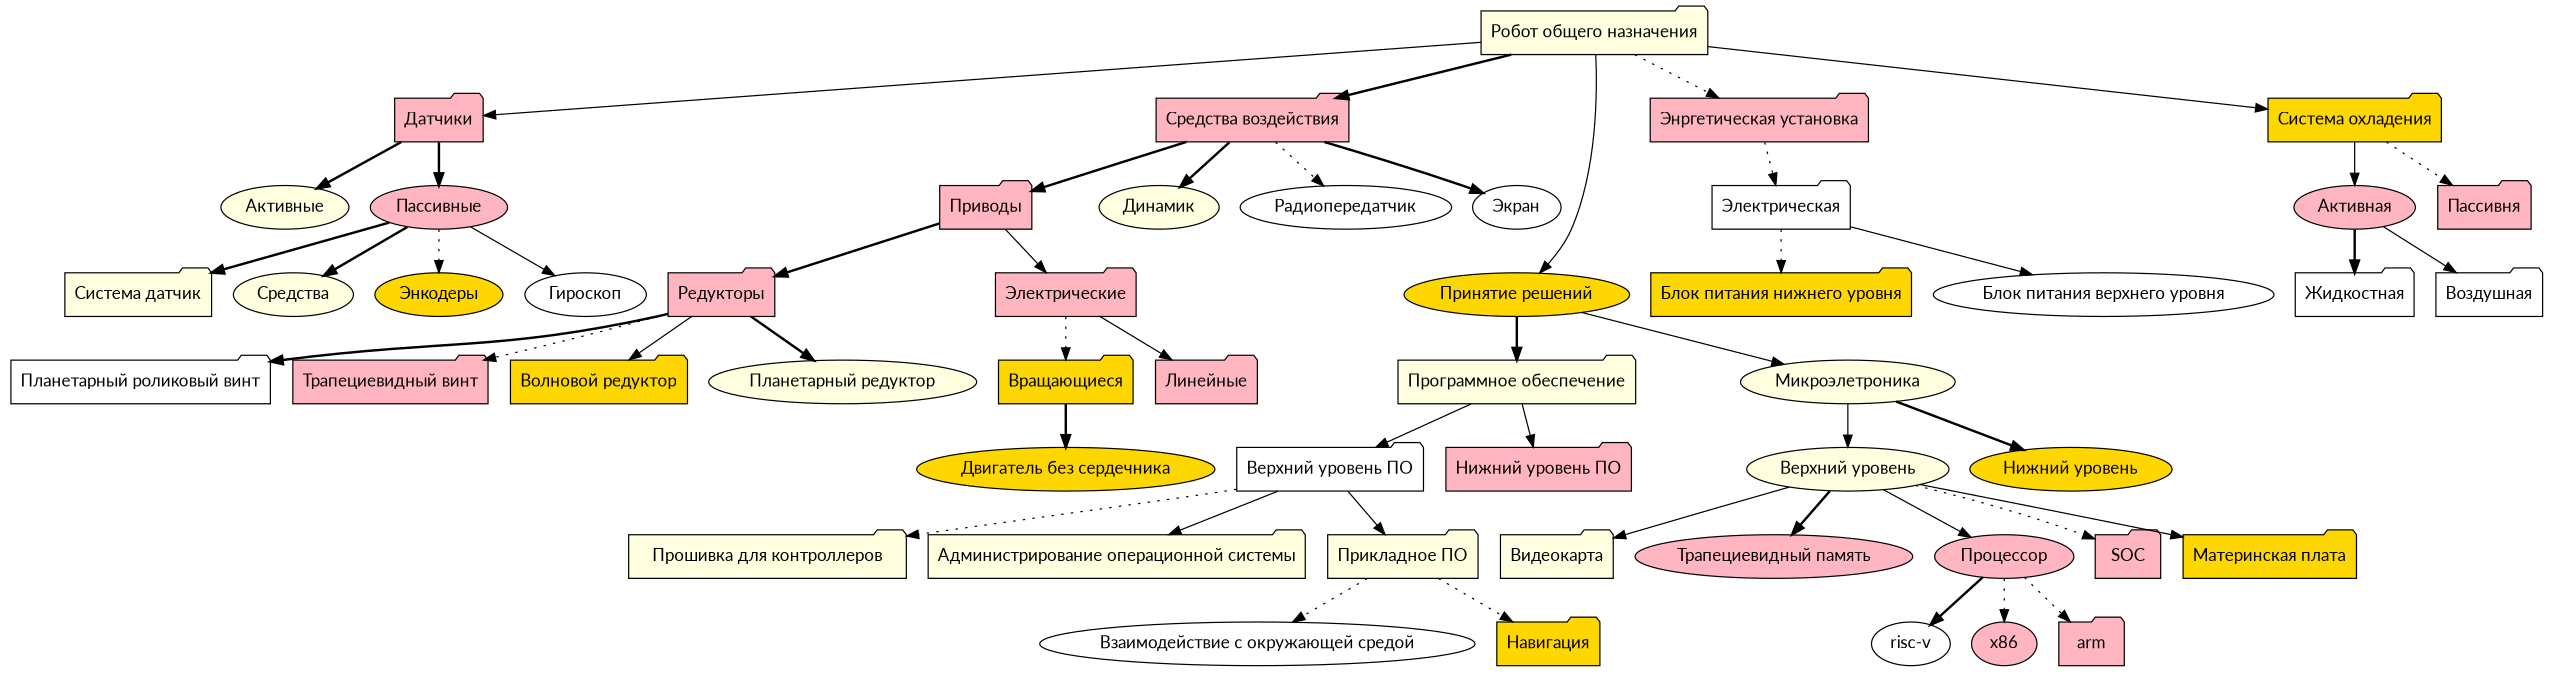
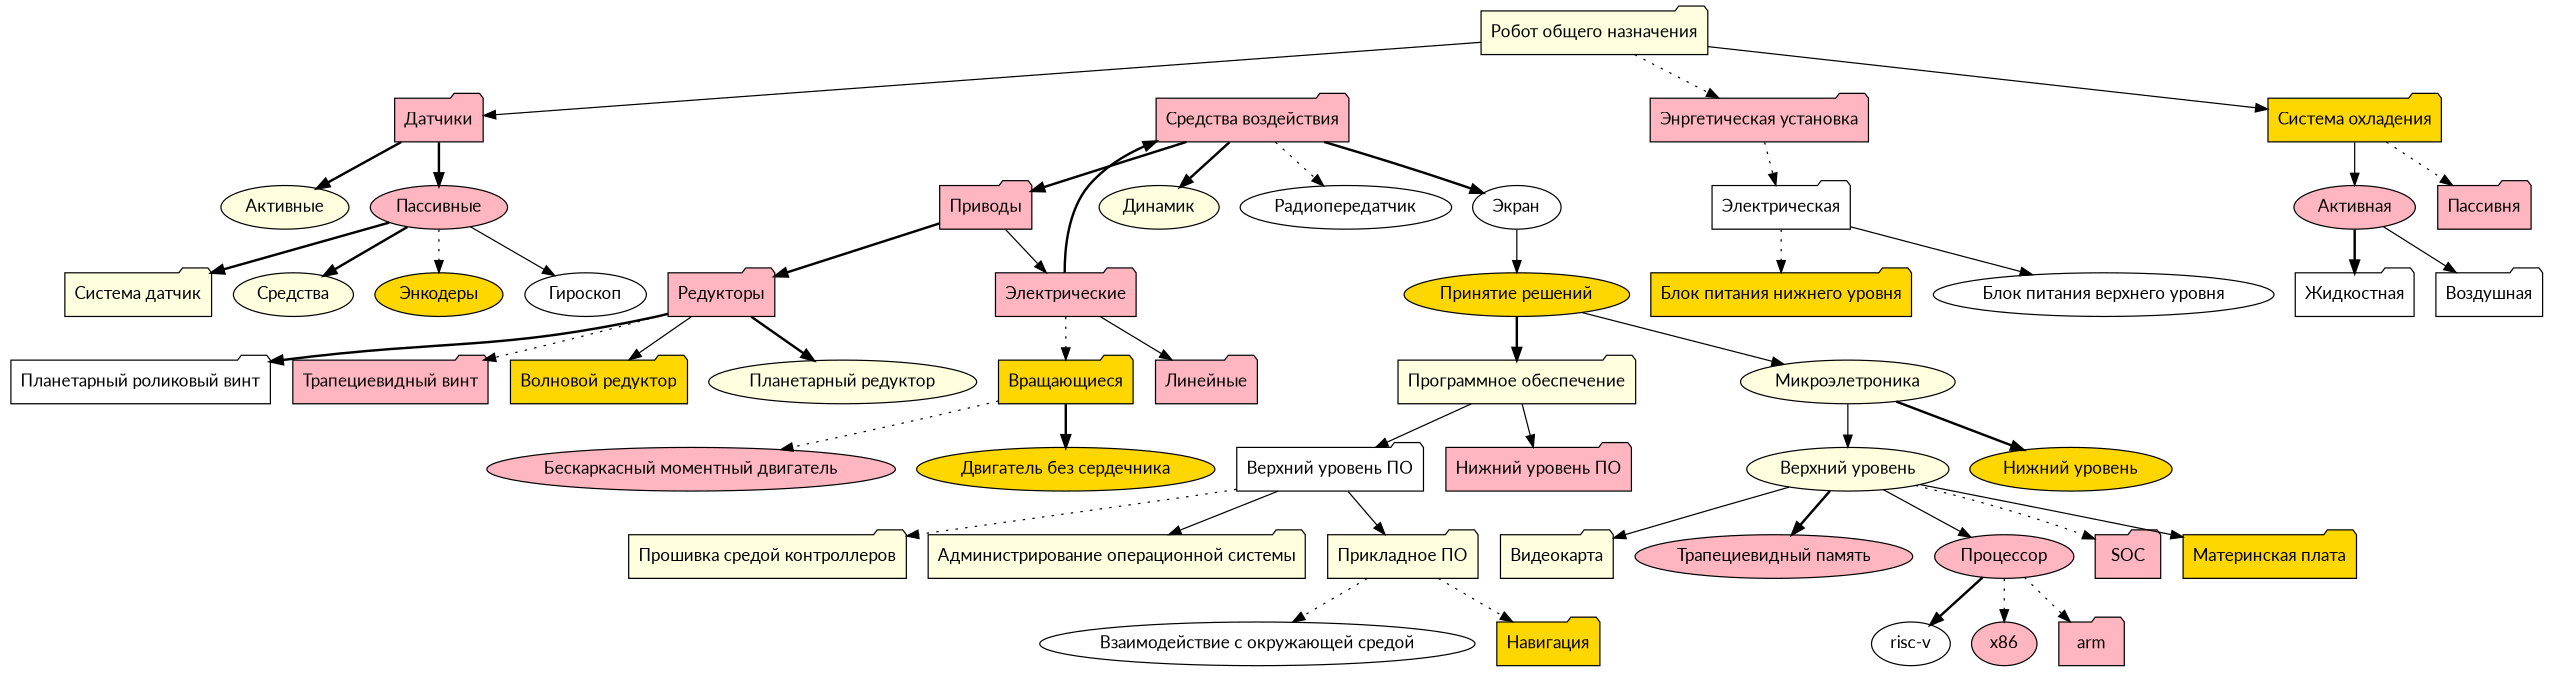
(1430, 75) -> (1082, 195)
(1590, 164) -> (1517, 245)
none -> (691, 469)
(768, 557) -> (768, 557)
